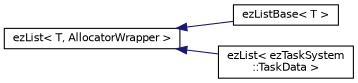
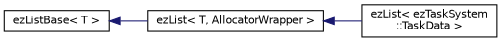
(210, 24) -> (134, 21)
